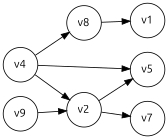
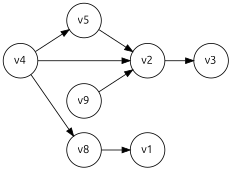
(112, 92) -> (112, 38)
(148, 119) -> (211, 61)
